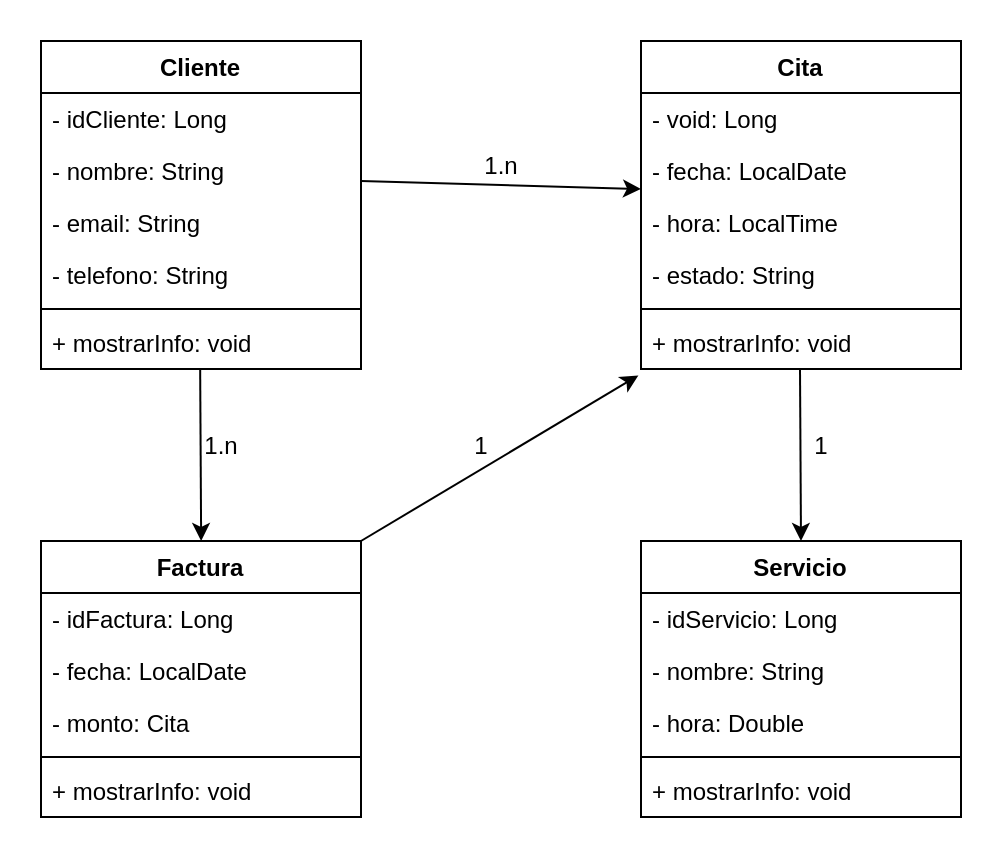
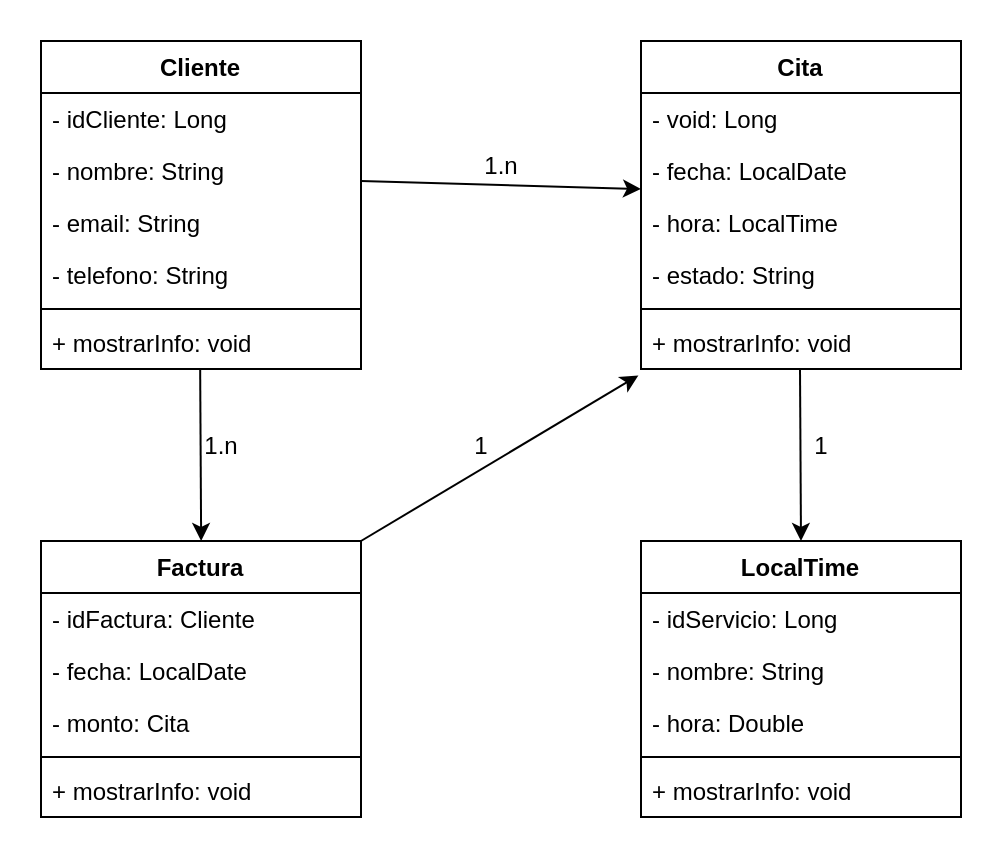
(801, 569) -> (801, 569)
(155, 621) -> (169, 621)
